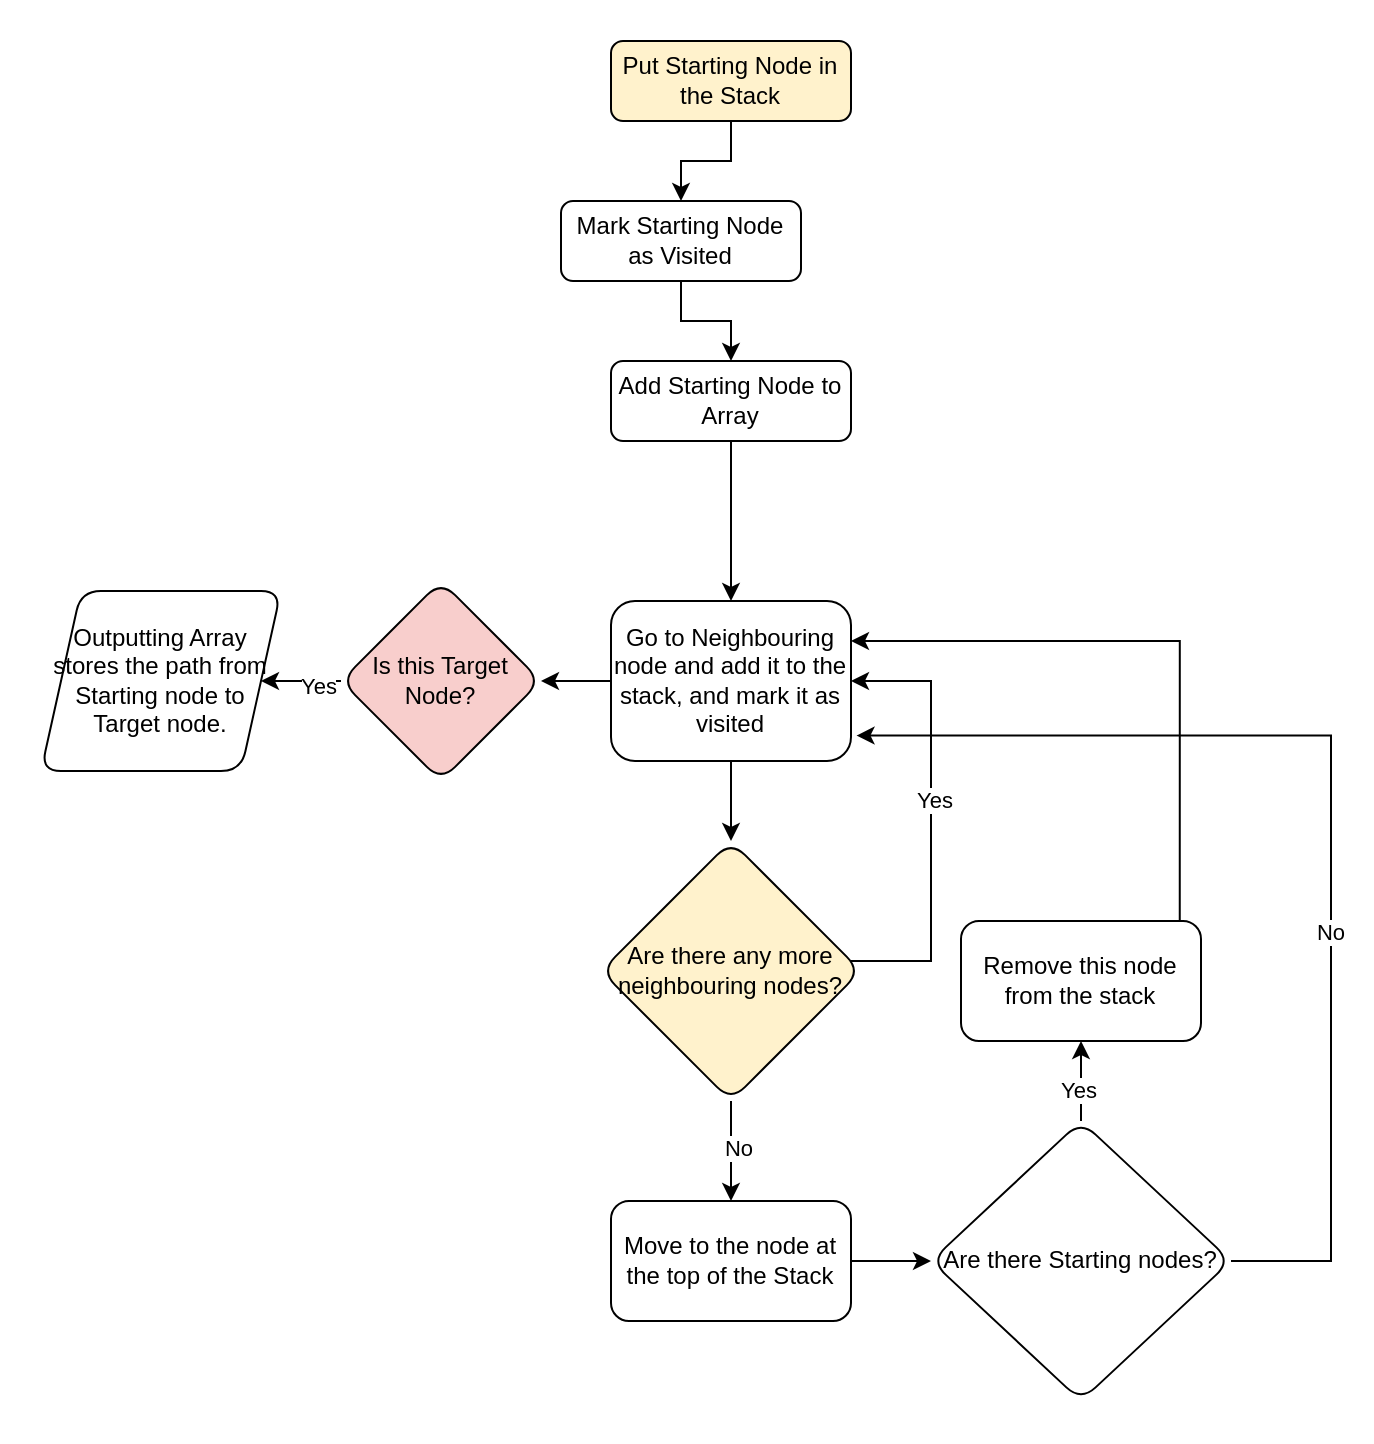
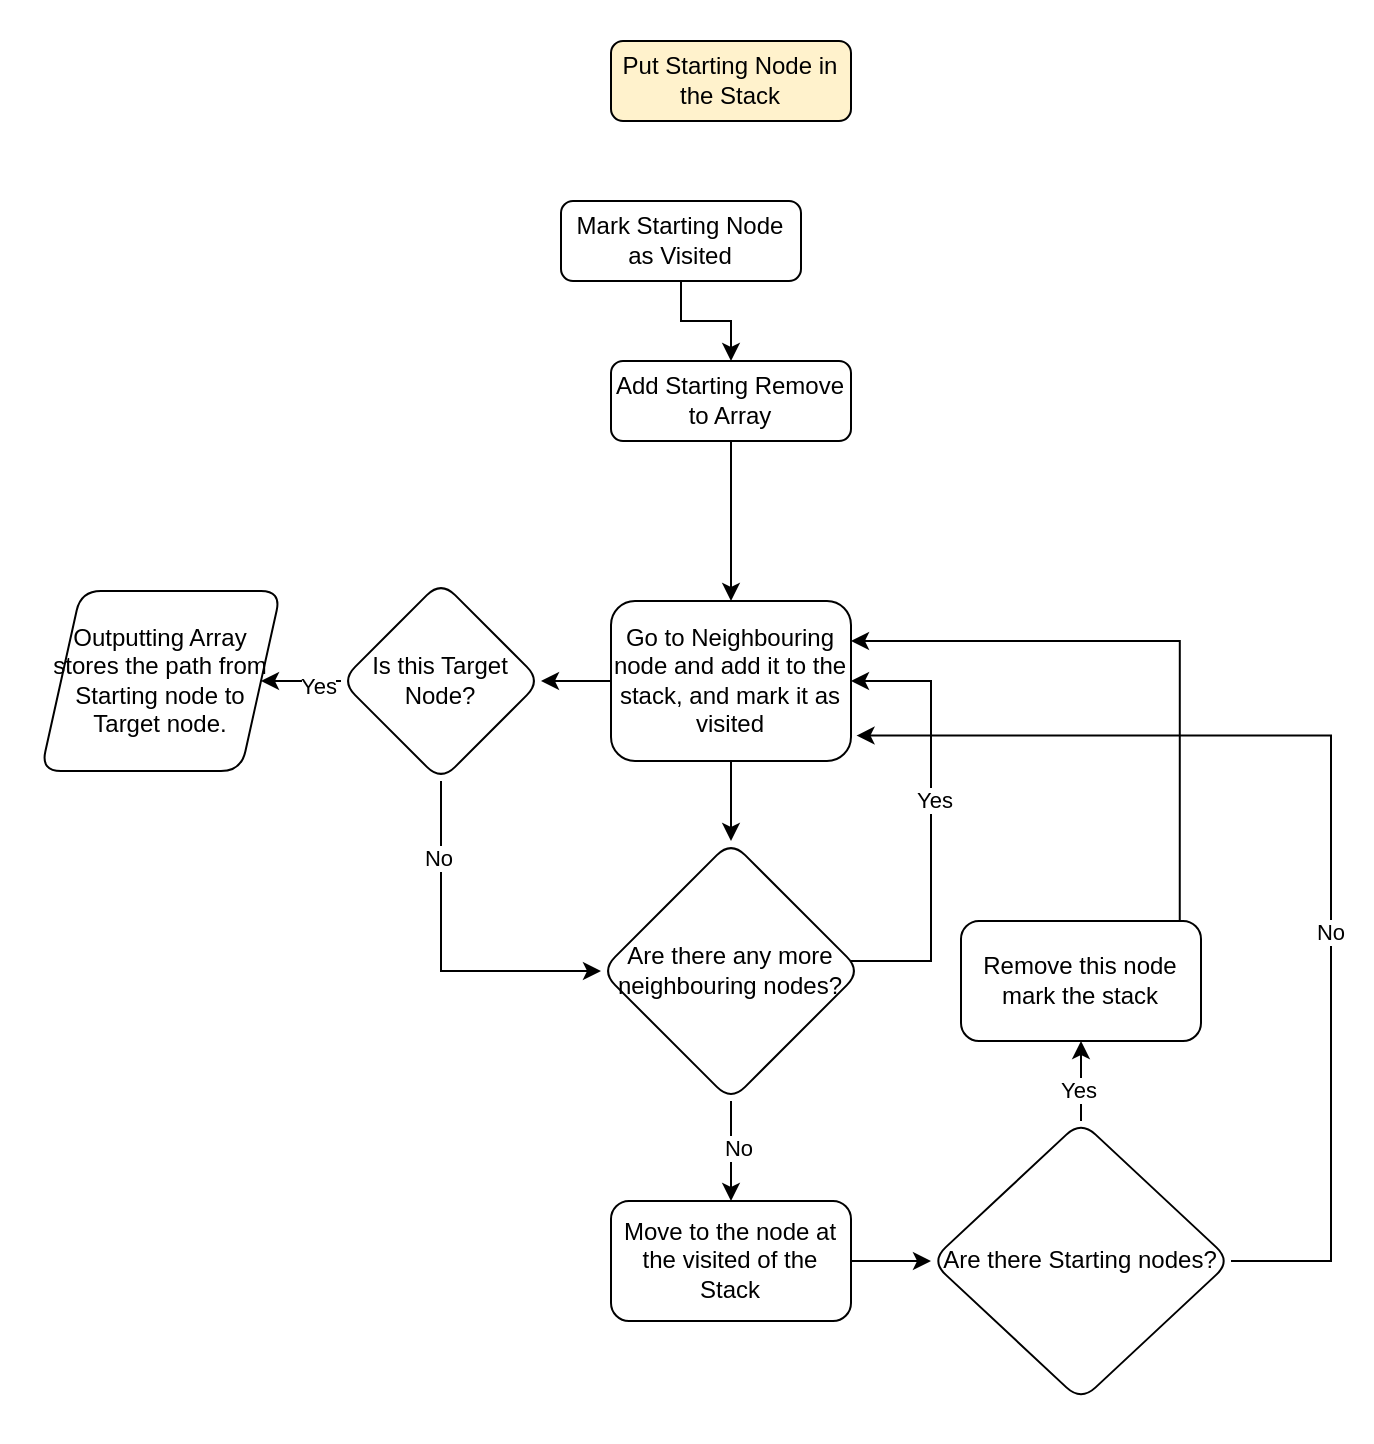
(713, 161) -> none
(731, 401) -> (731, 401)
(441, 681) -> (441, 681)
none -> (441, 949)
(731, 971) -> (731, 971)
(1081, 981) -> (1081, 981)
(731, 1261) -> (731, 1261)
